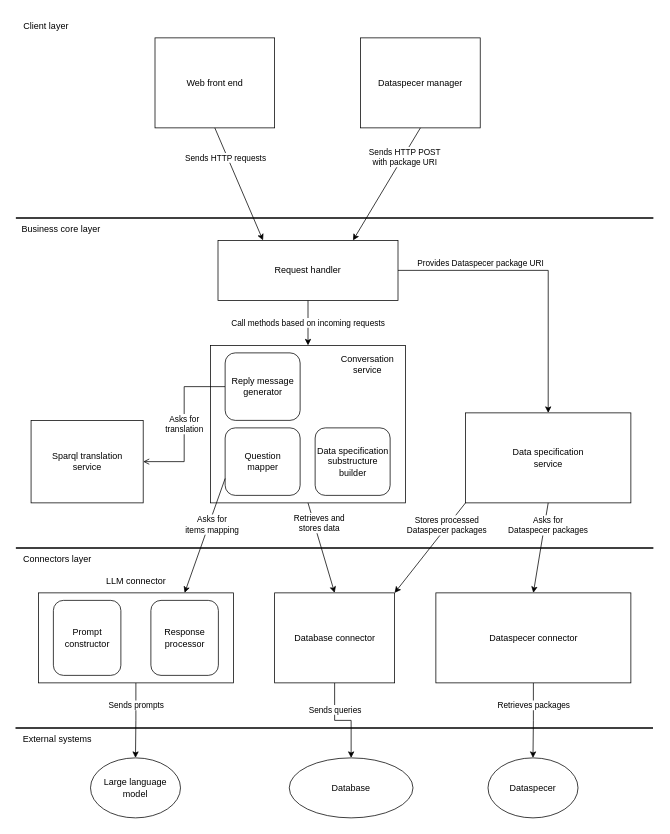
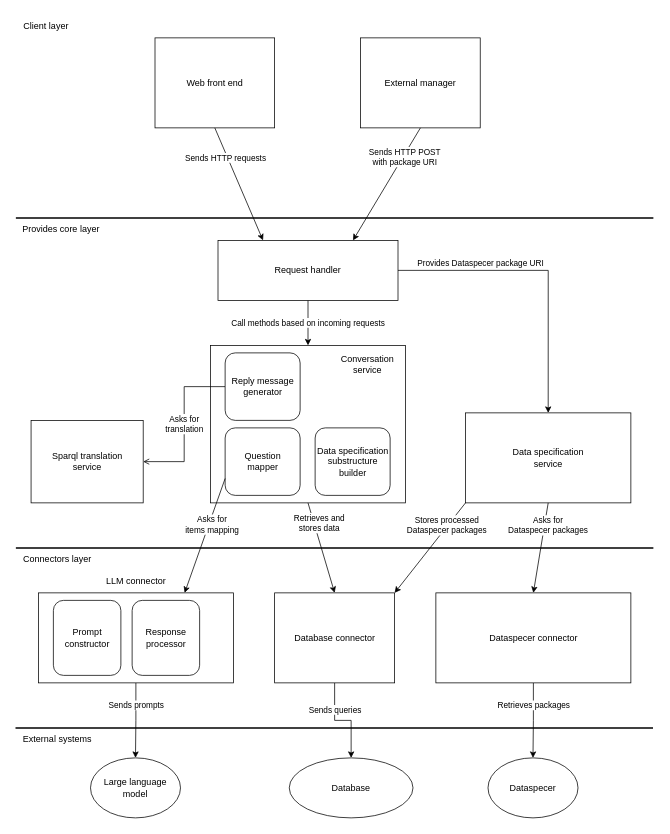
(420, 83) -> (420, 83)
(61, 229) -> (61, 229)
(185, 638) -> (166, 638)
